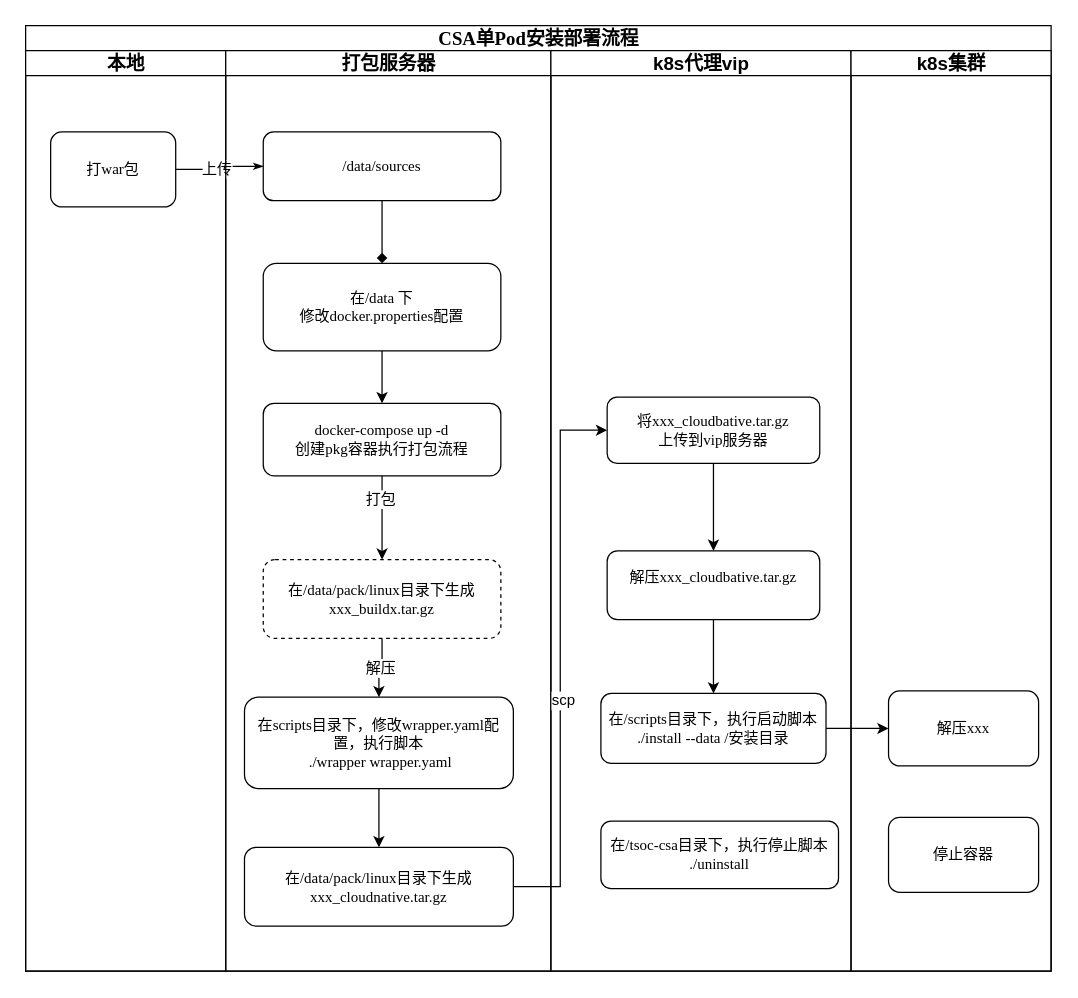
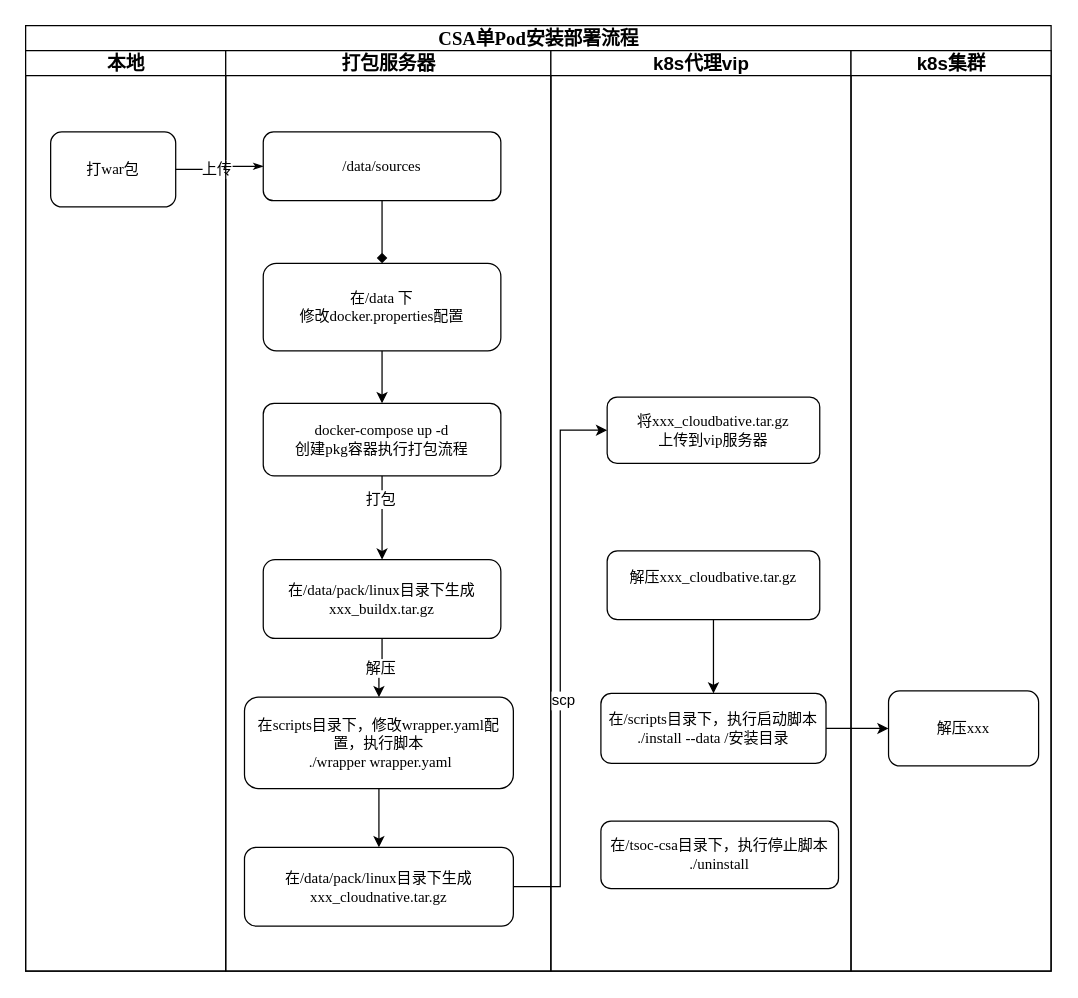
(713, 502) -> none
(382, 599) -> (382, 599)
(963, 854) -> none
